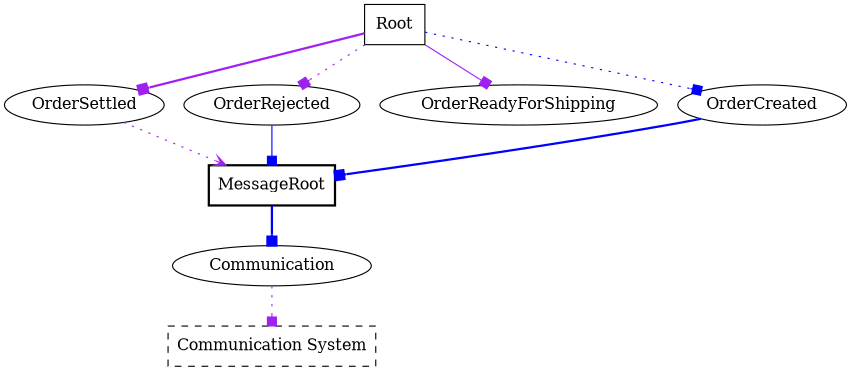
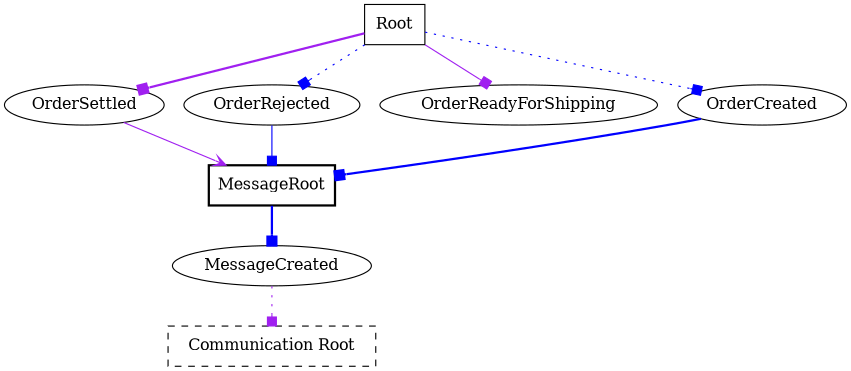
(337, 62) -> (337, 62)
(170, 142) -> (170, 142)
(272, 266) -> (272, 266)
(272, 346) -> (272, 346)
